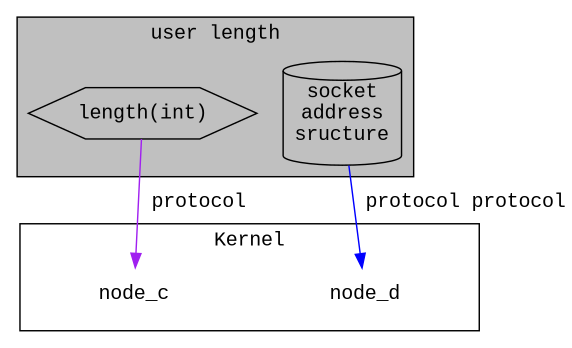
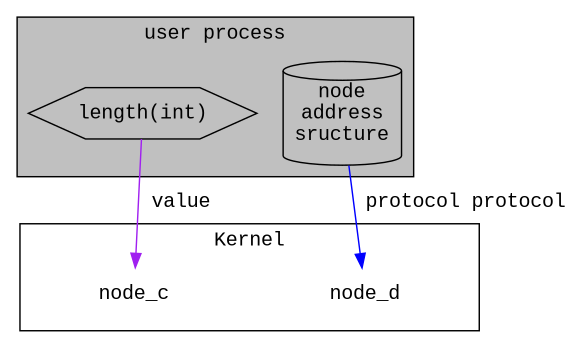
(215, 34) -> (215, 34)
(342, 113) -> (342, 113)
(193, 202) -> (175, 202)
